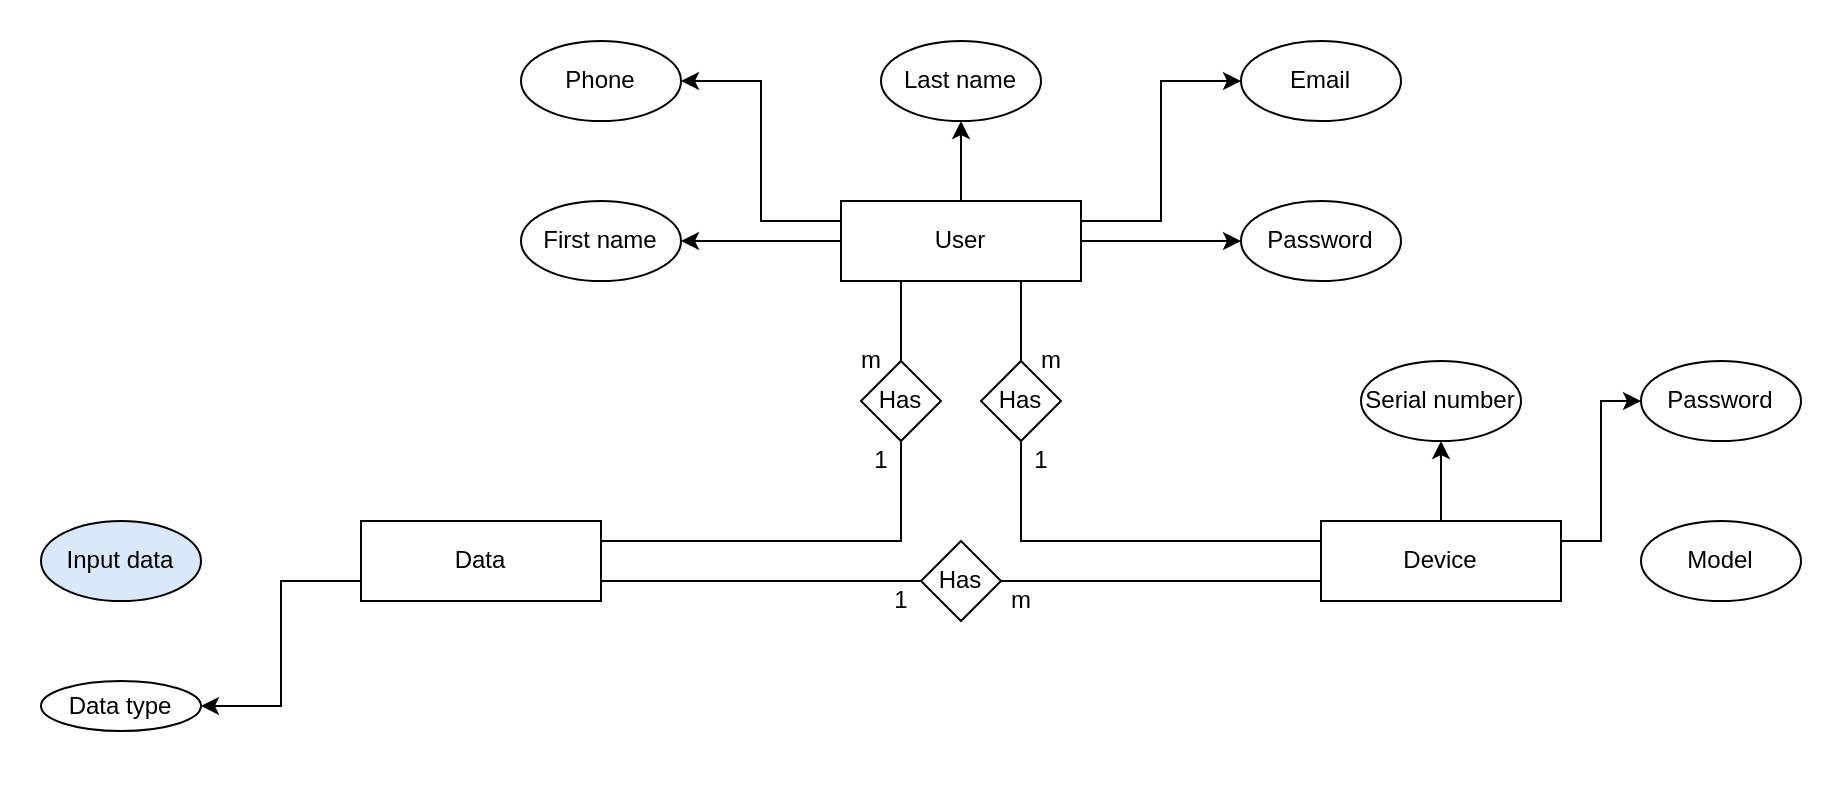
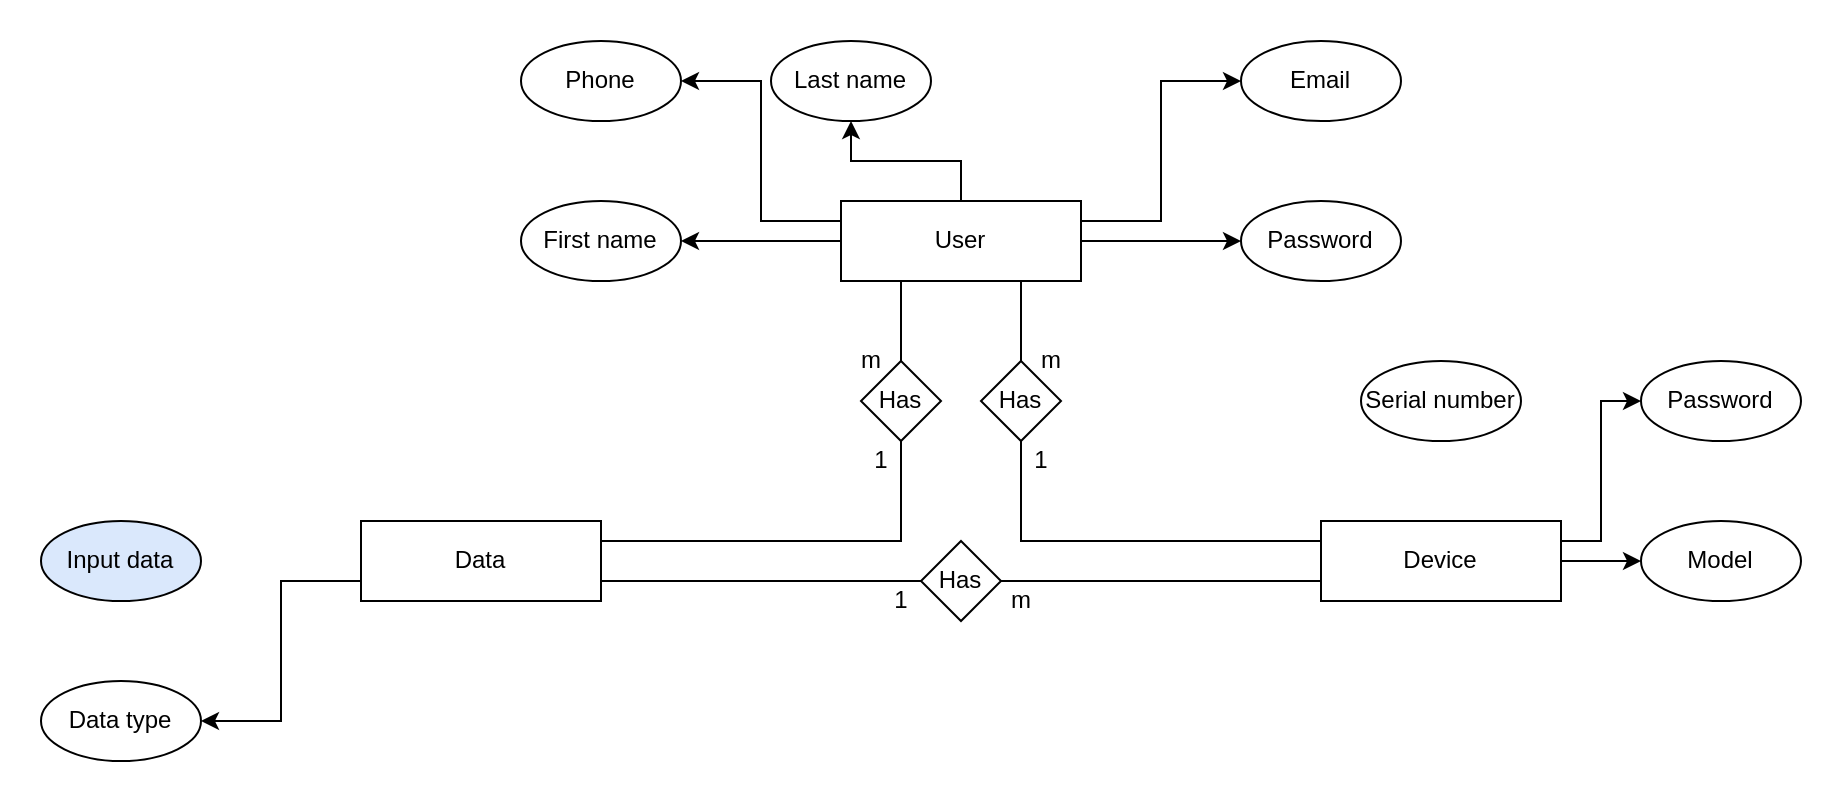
(961, 81) -> (851, 81)
(1441, 488) -> none
none -> (1594, 561)
(121, 706) -> (121, 721)
